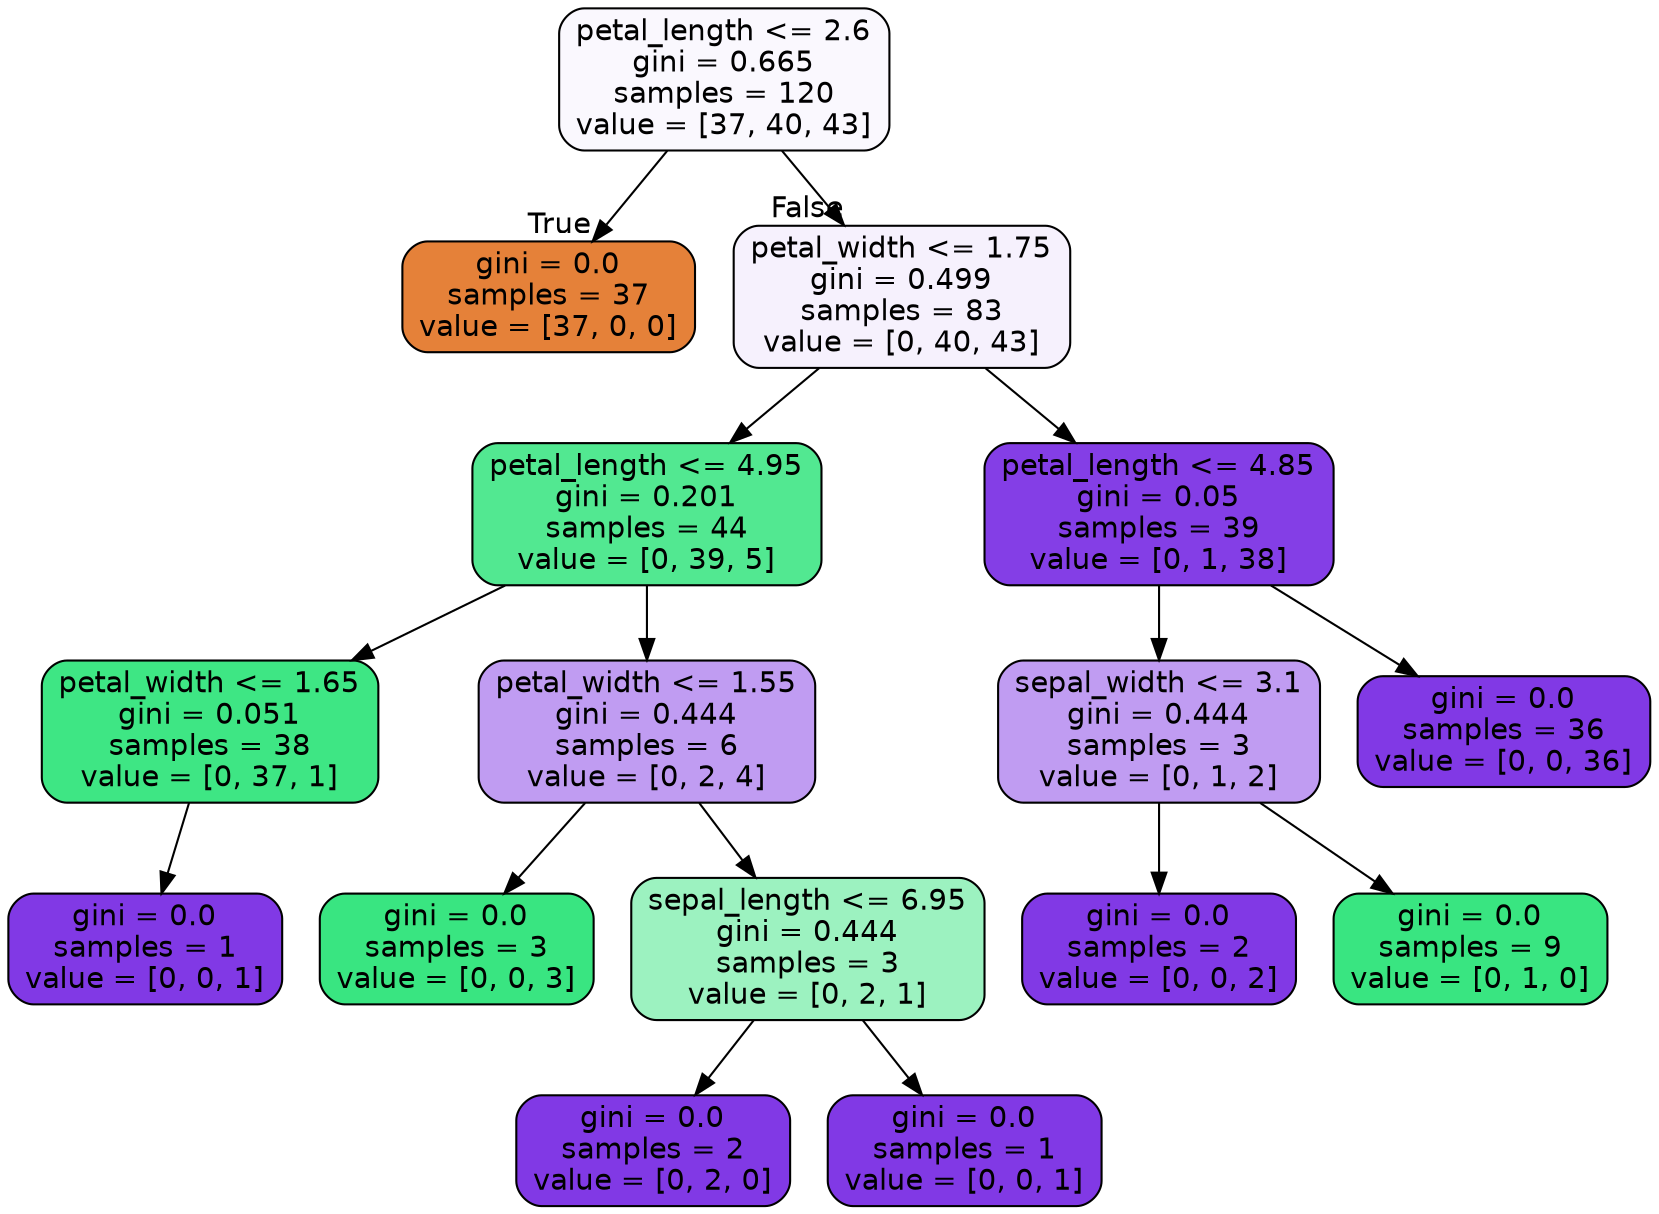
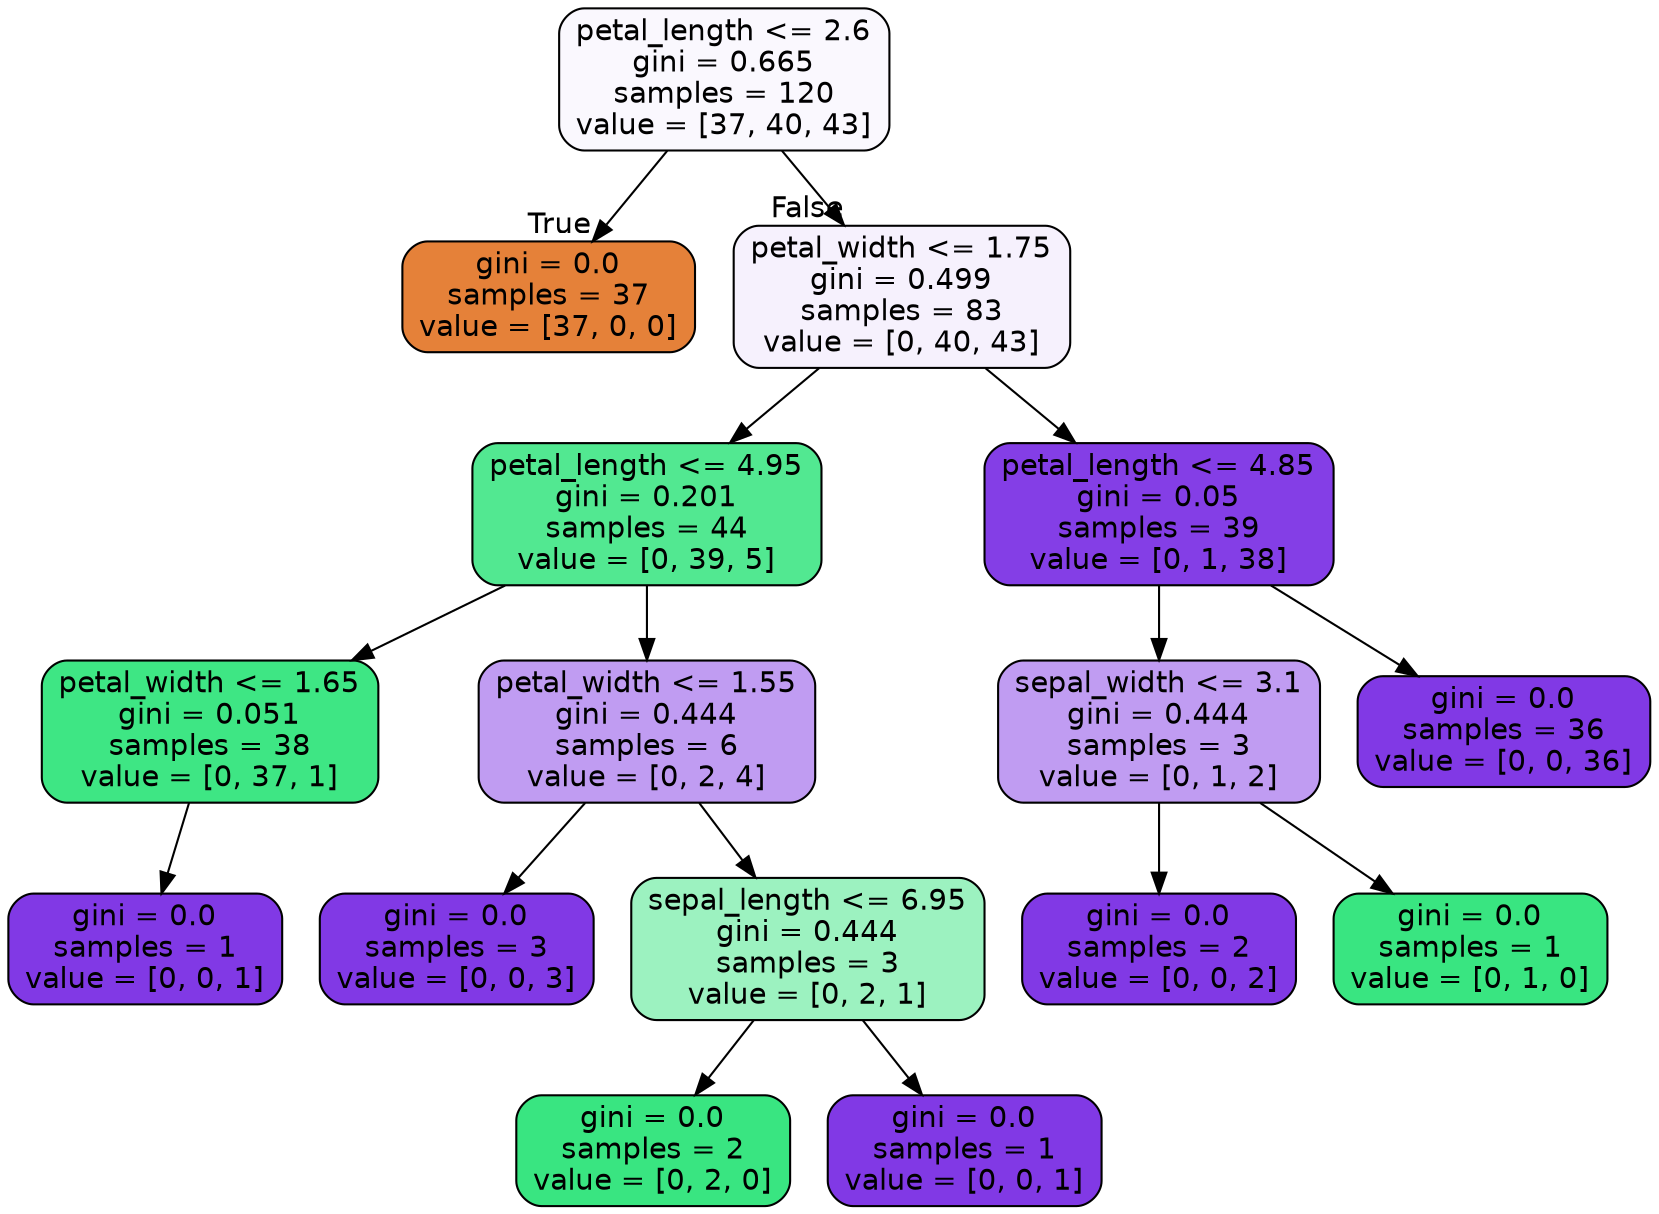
(457, 949) -> (457, 949)
(1471, 949) -> (1471, 949)
(653, 1151) -> (653, 1151)
